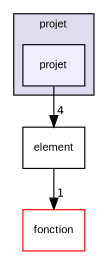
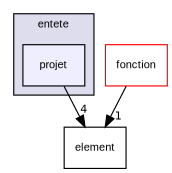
(54, 25) -> (54, 25)
(54, 183) -> (118, 101)
